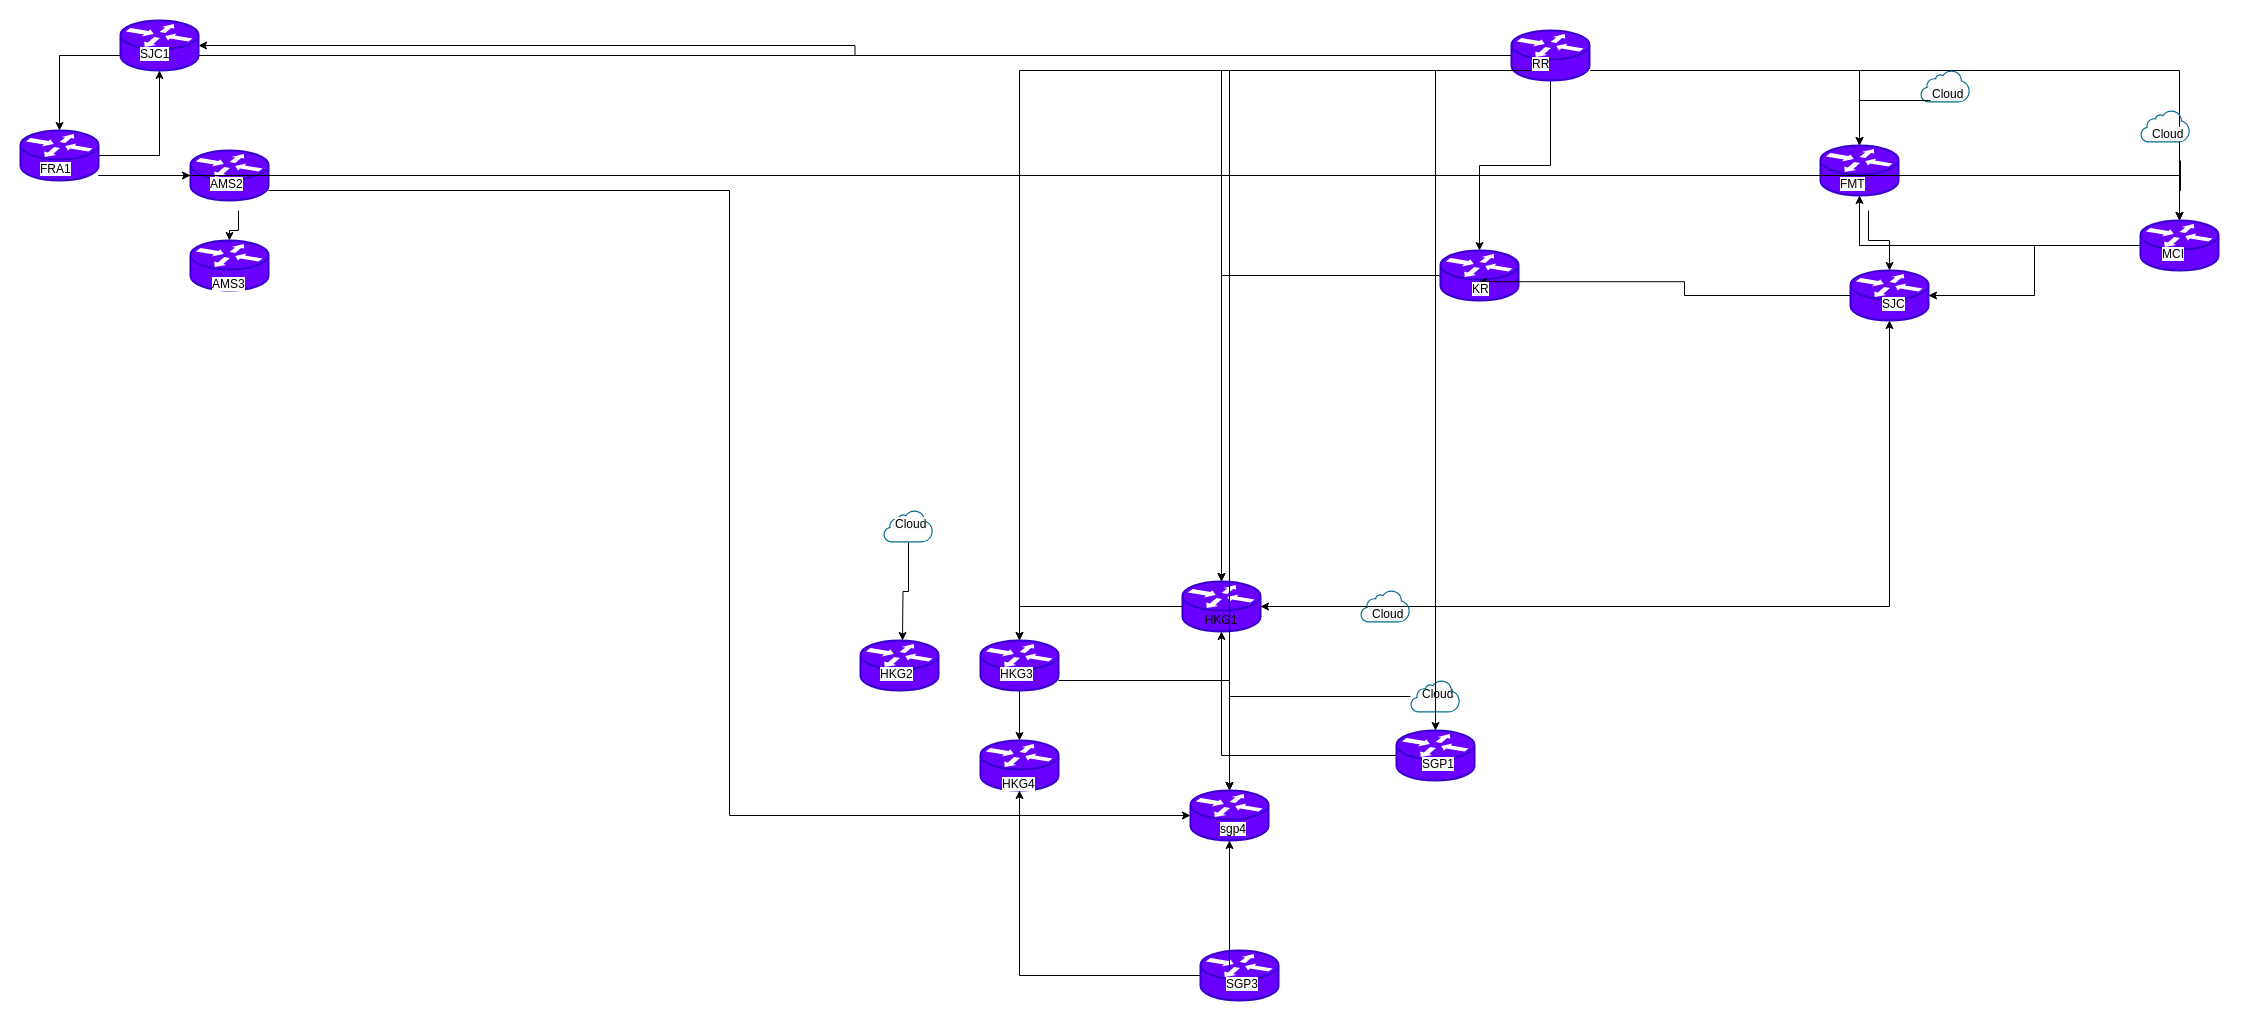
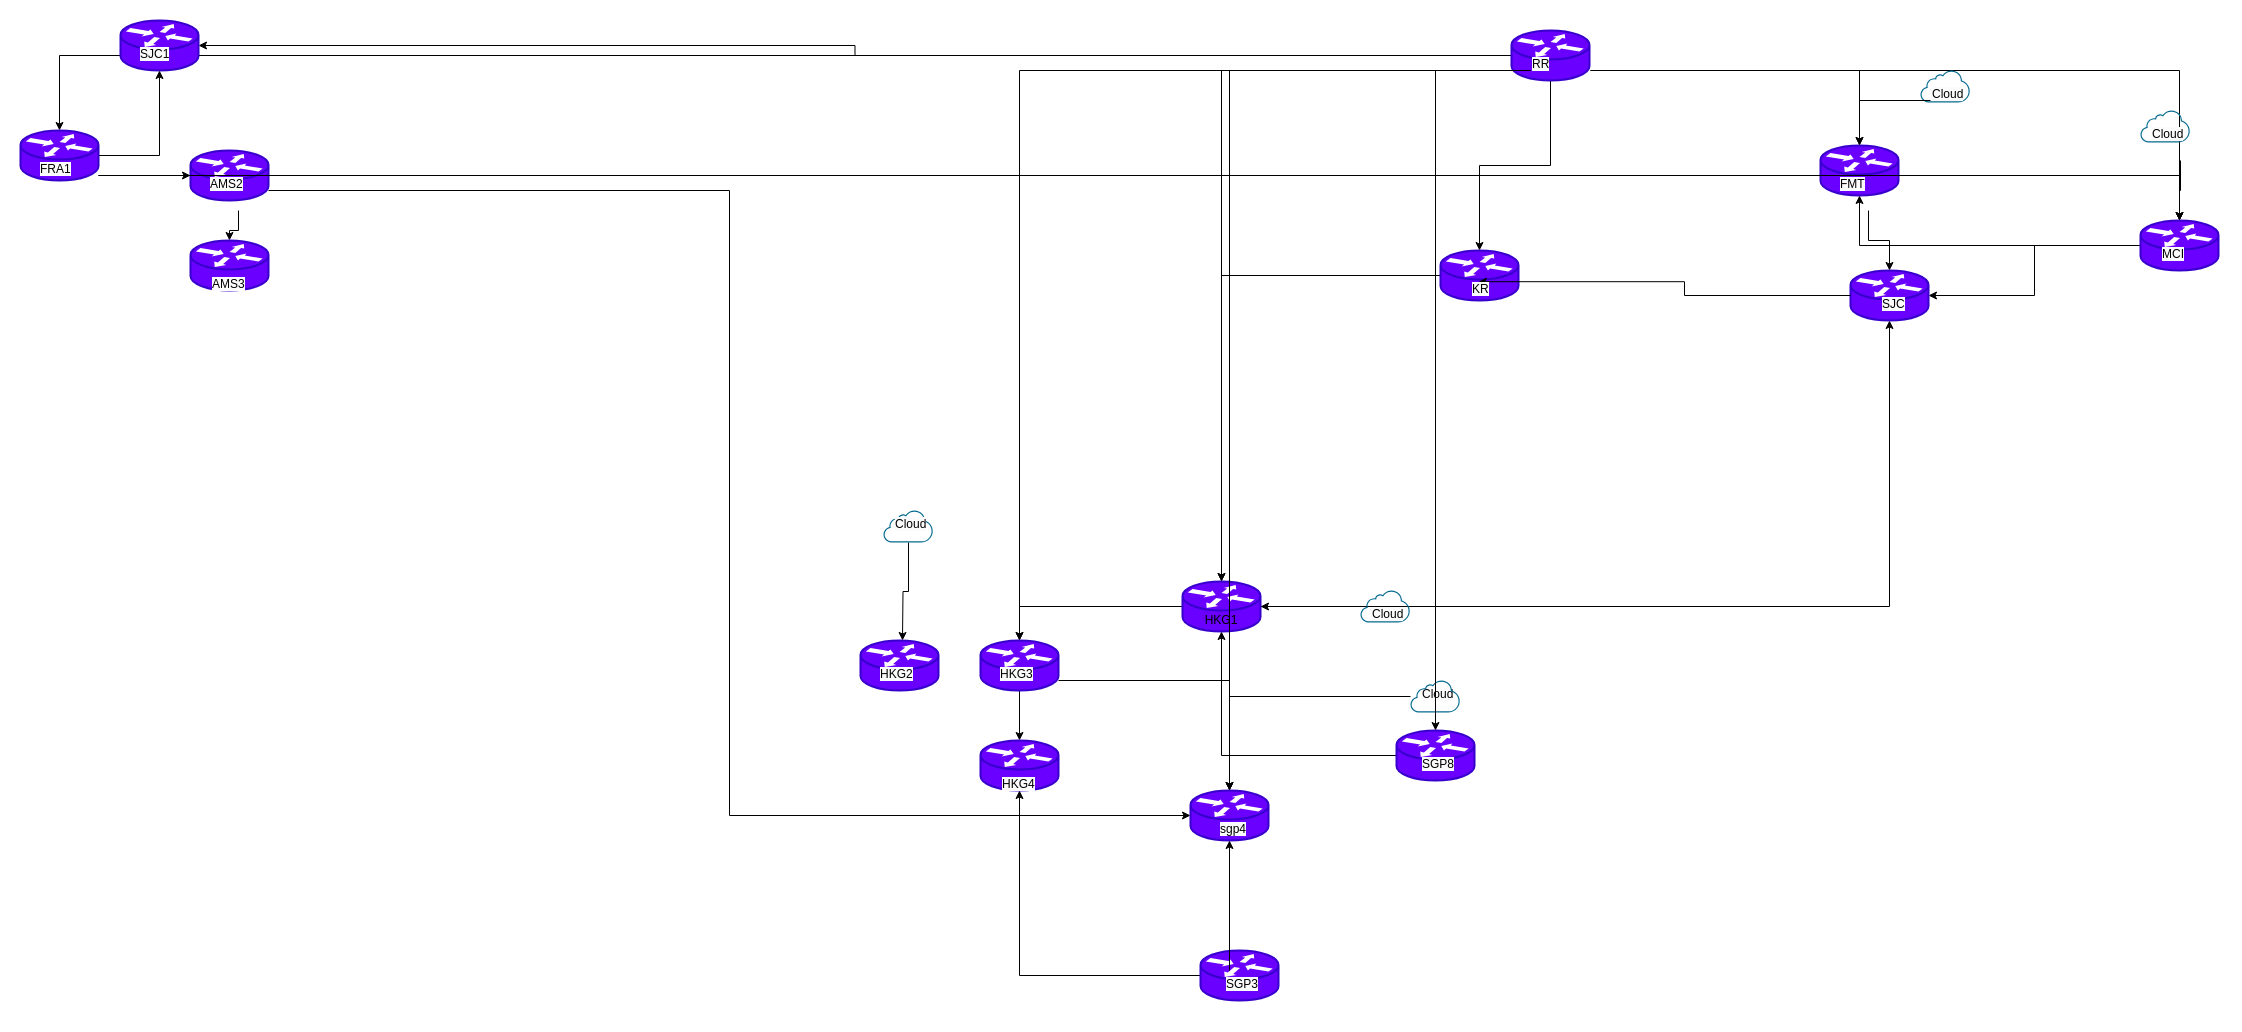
(1436, 765) -> (1436, 765)
